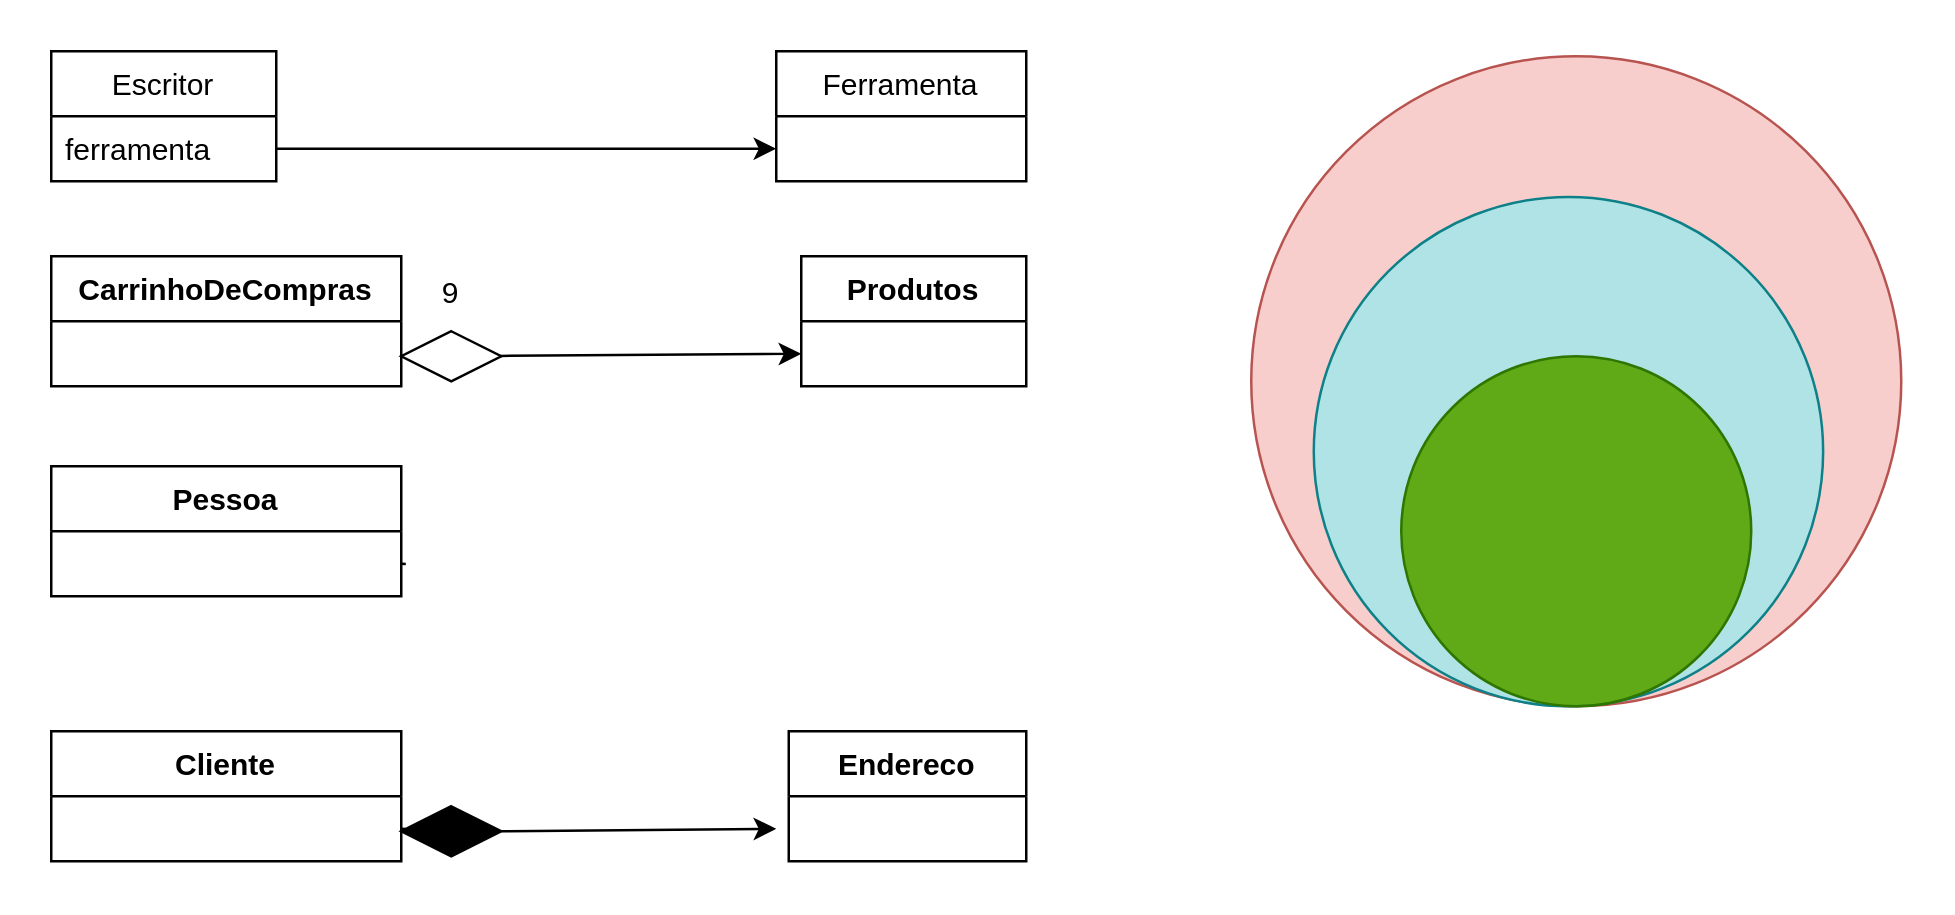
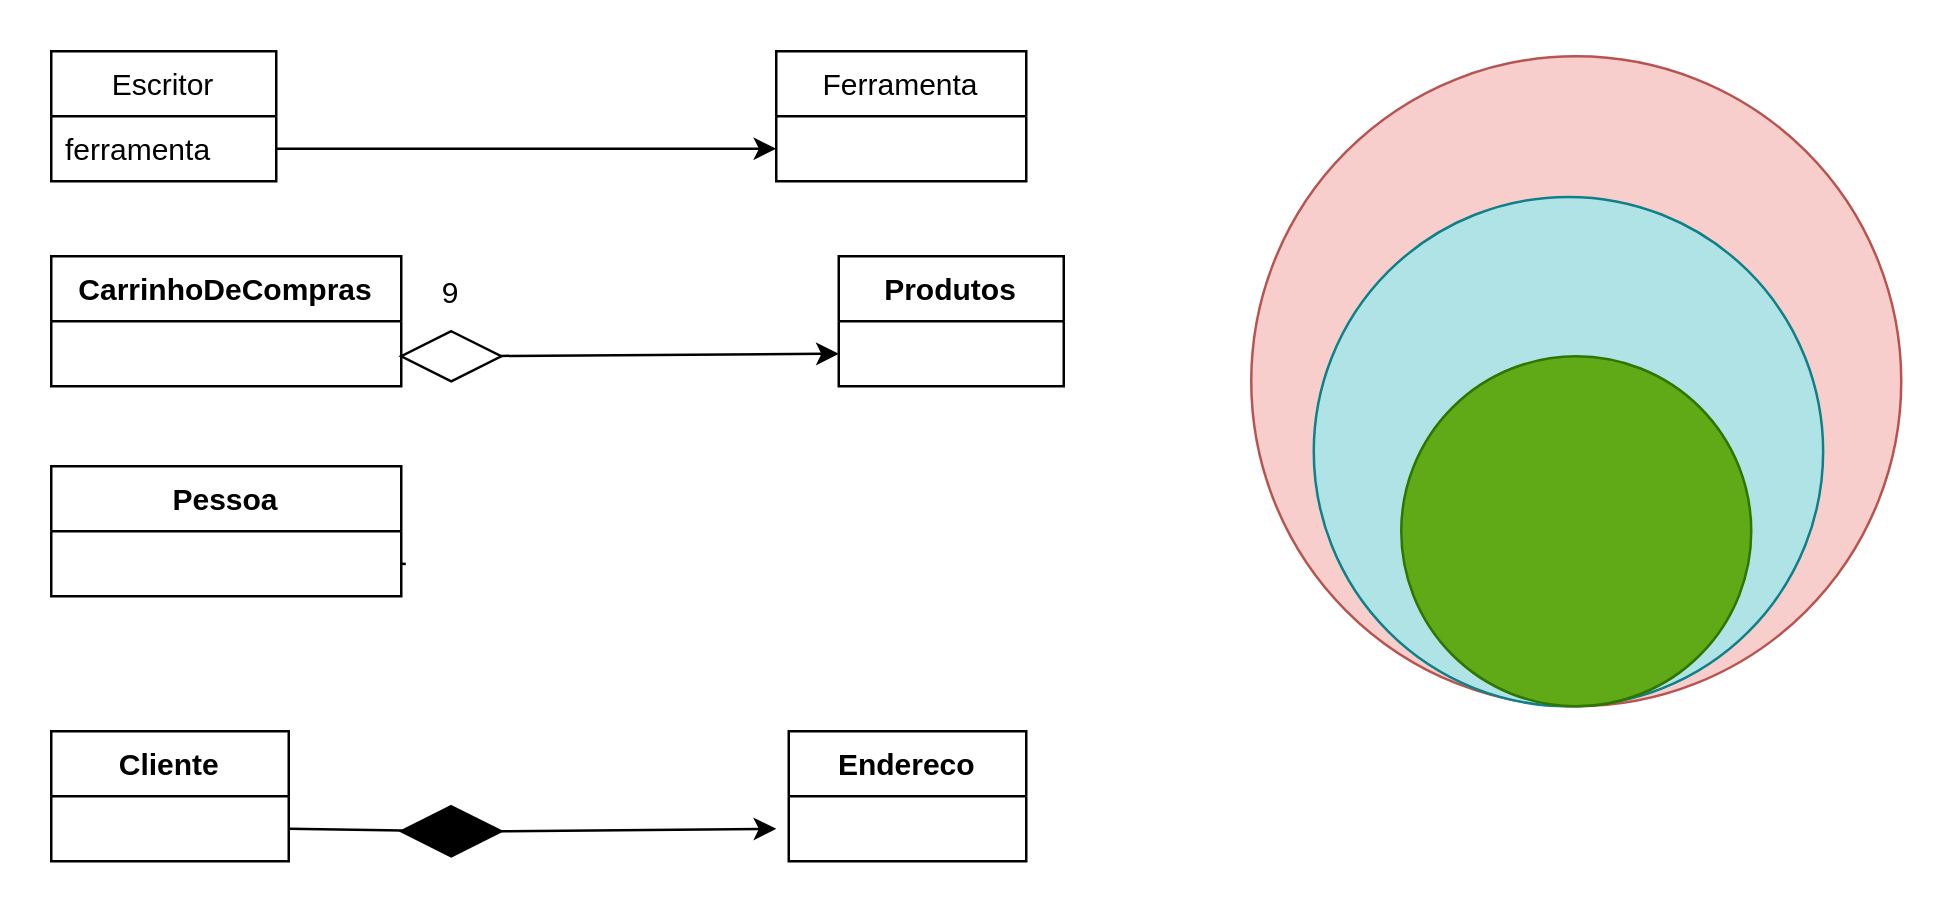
(914, 321) -> (951, 321)
(226, 796) -> (170, 796)
